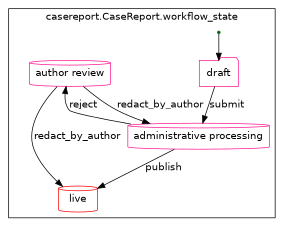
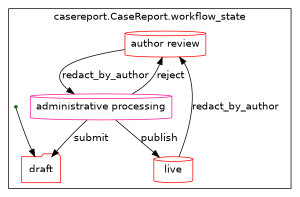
(70, 73) -> (165, 44)
(219, 73) -> (41, 170)
(210, 101) -> (71, 135)
(32, 134) -> (191, 110)
